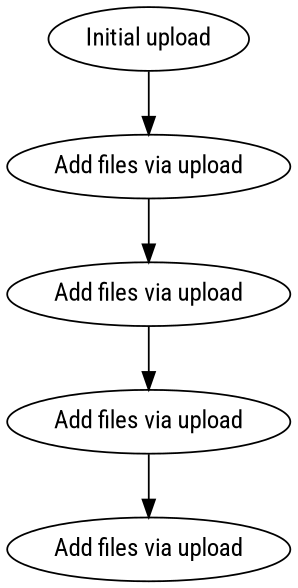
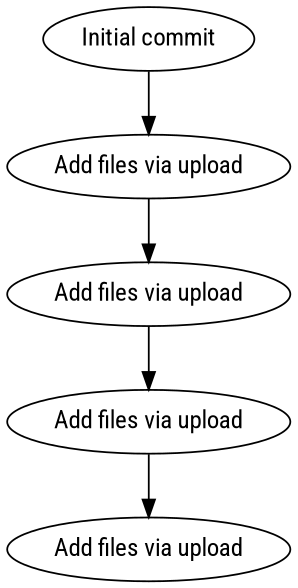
(149, 39) -> (149, 39)
